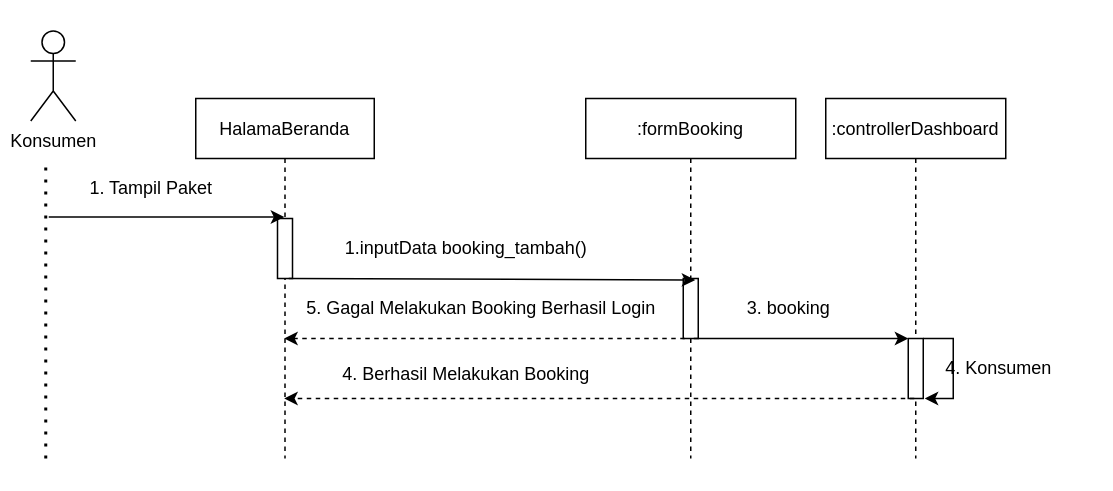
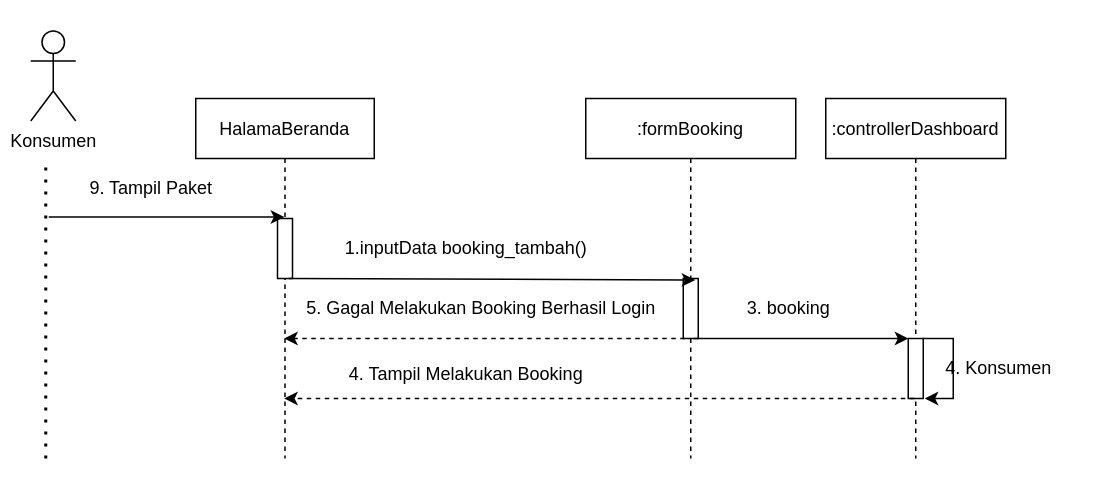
(152, 188) -> (152, 188)
(467, 374) -> (467, 374)
